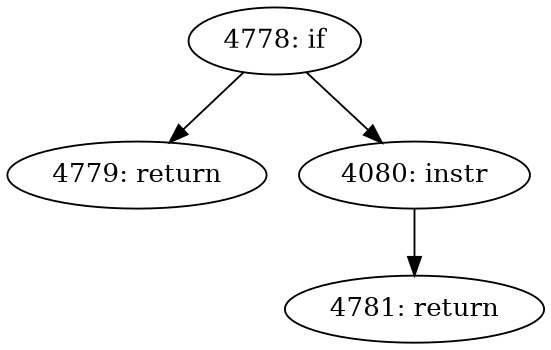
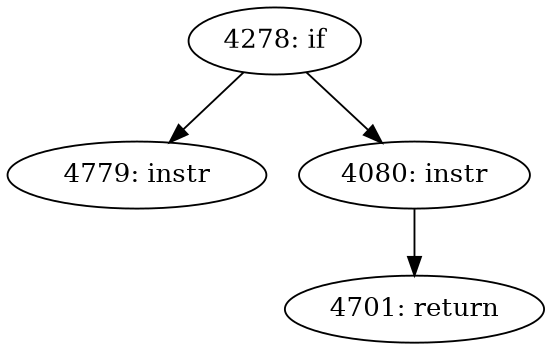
(275, 41) -> (275, 41)
(137, 175) -> (137, 175)
(414, 309) -> (414, 309)
